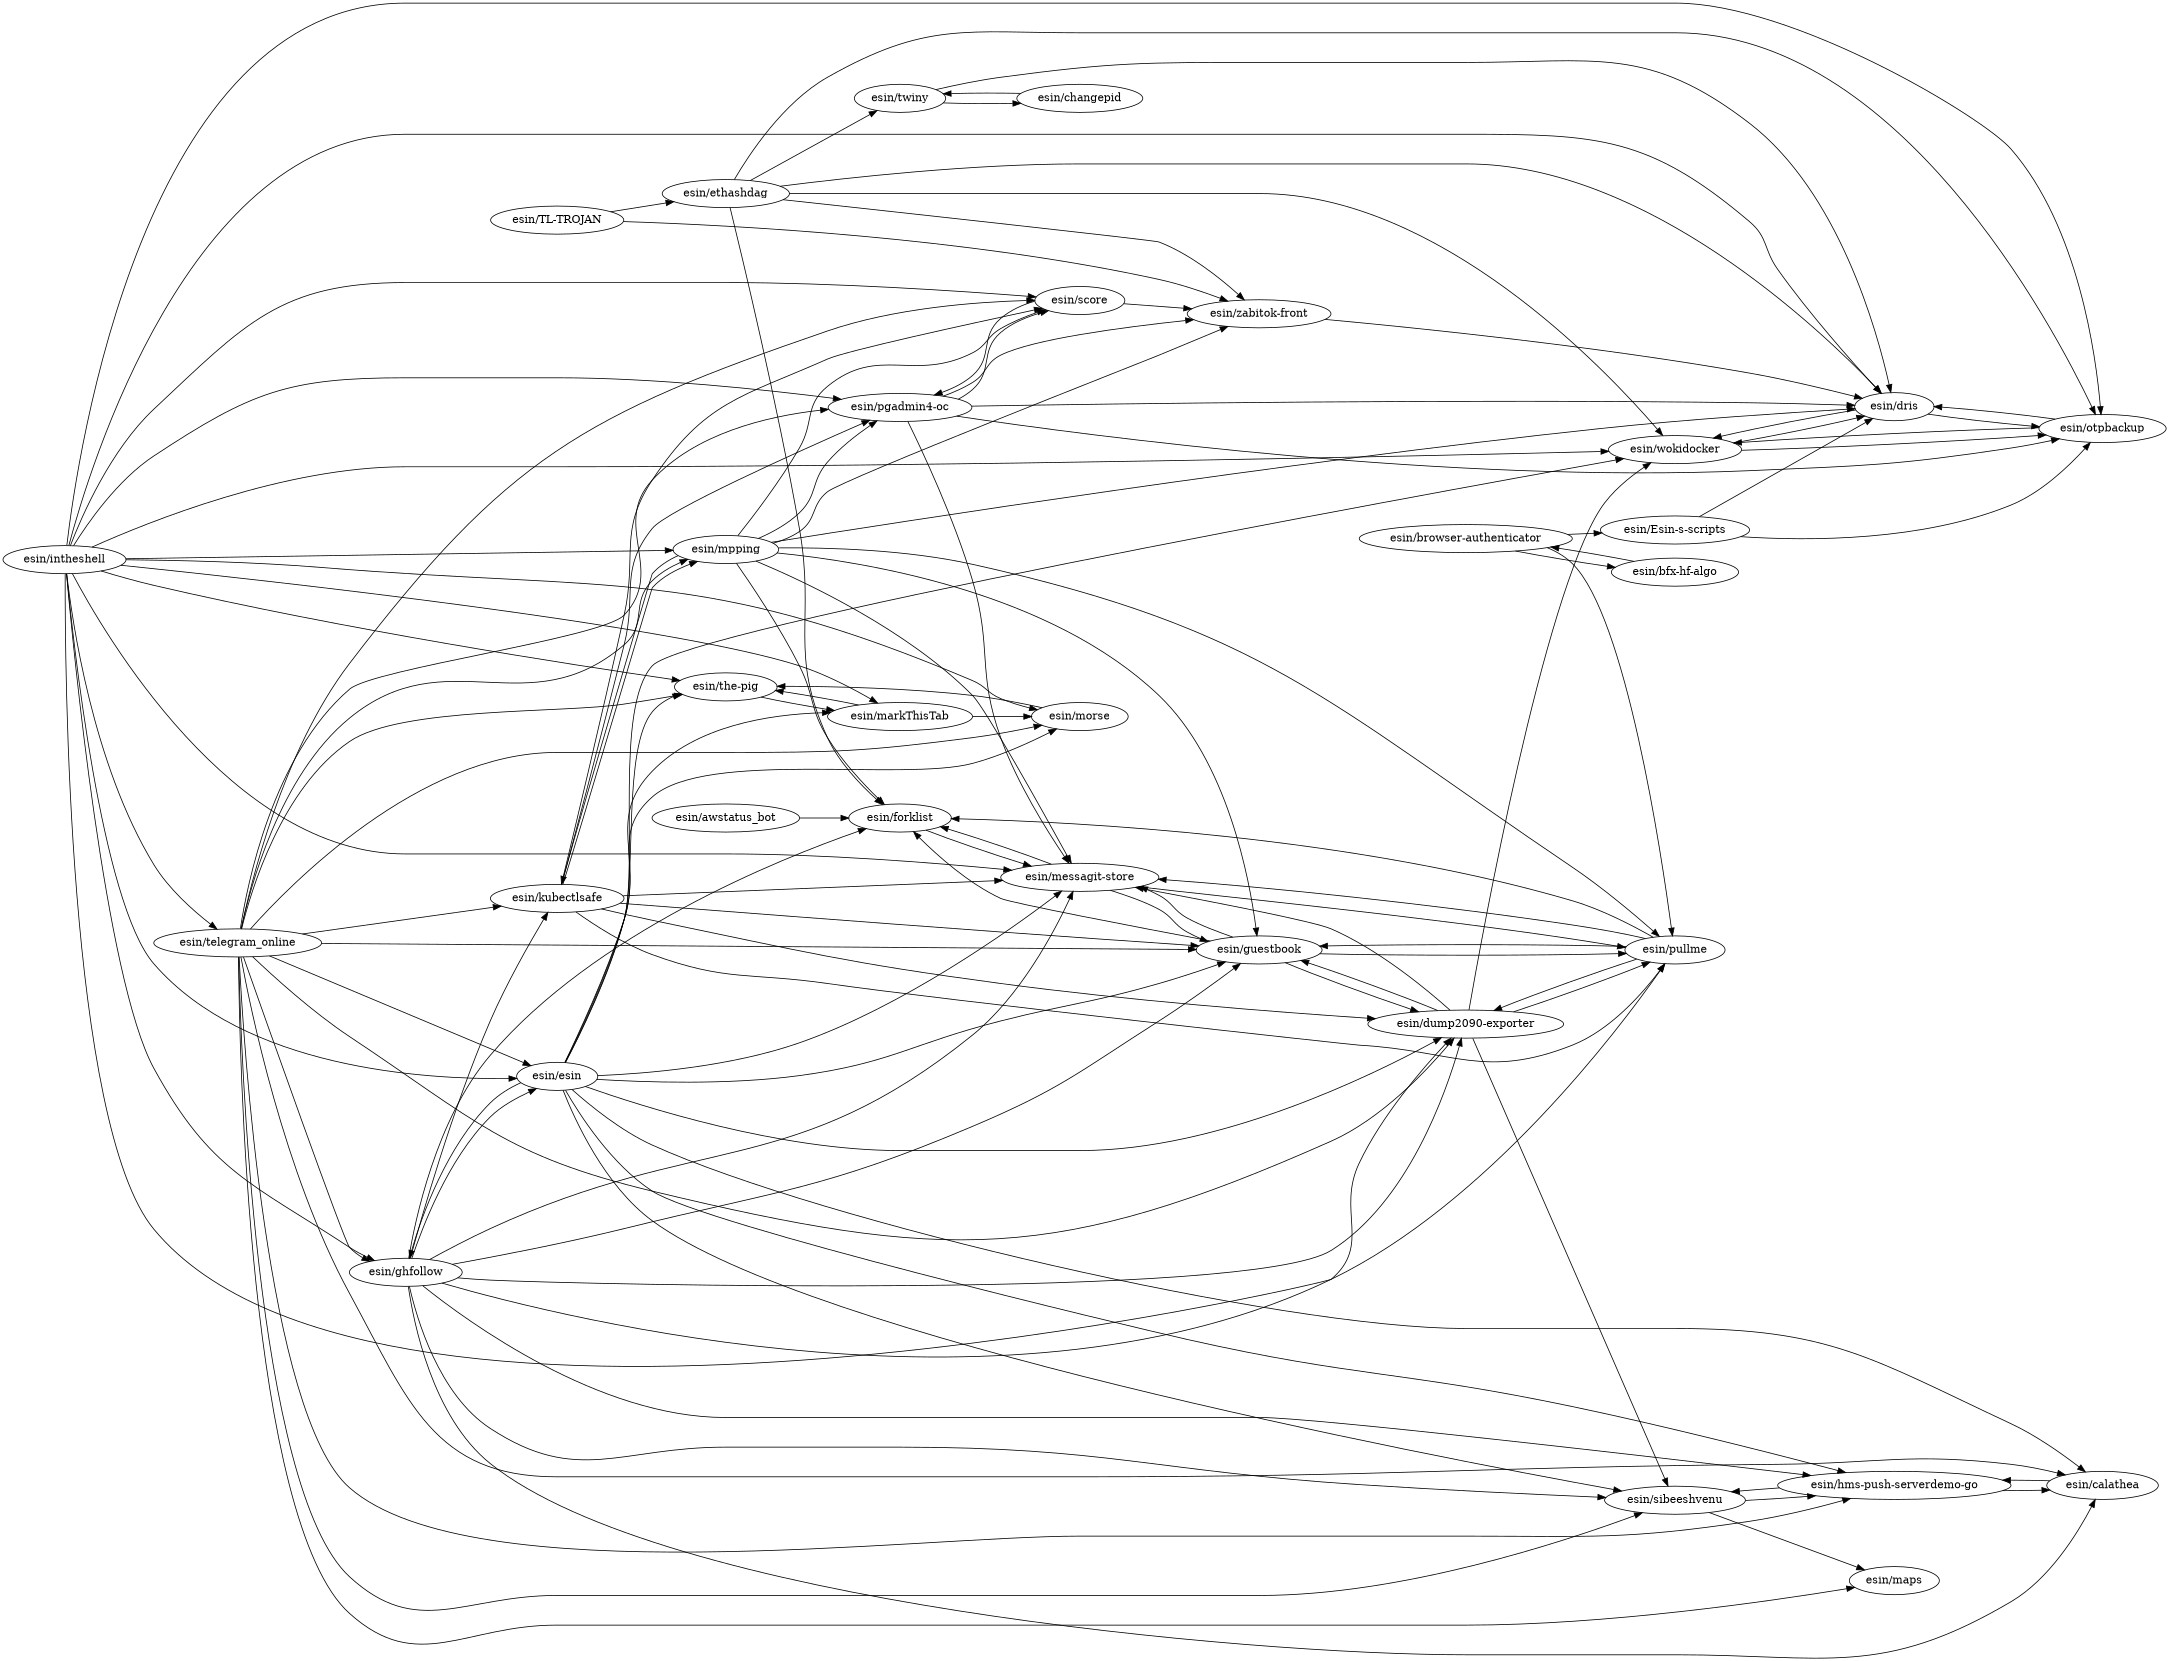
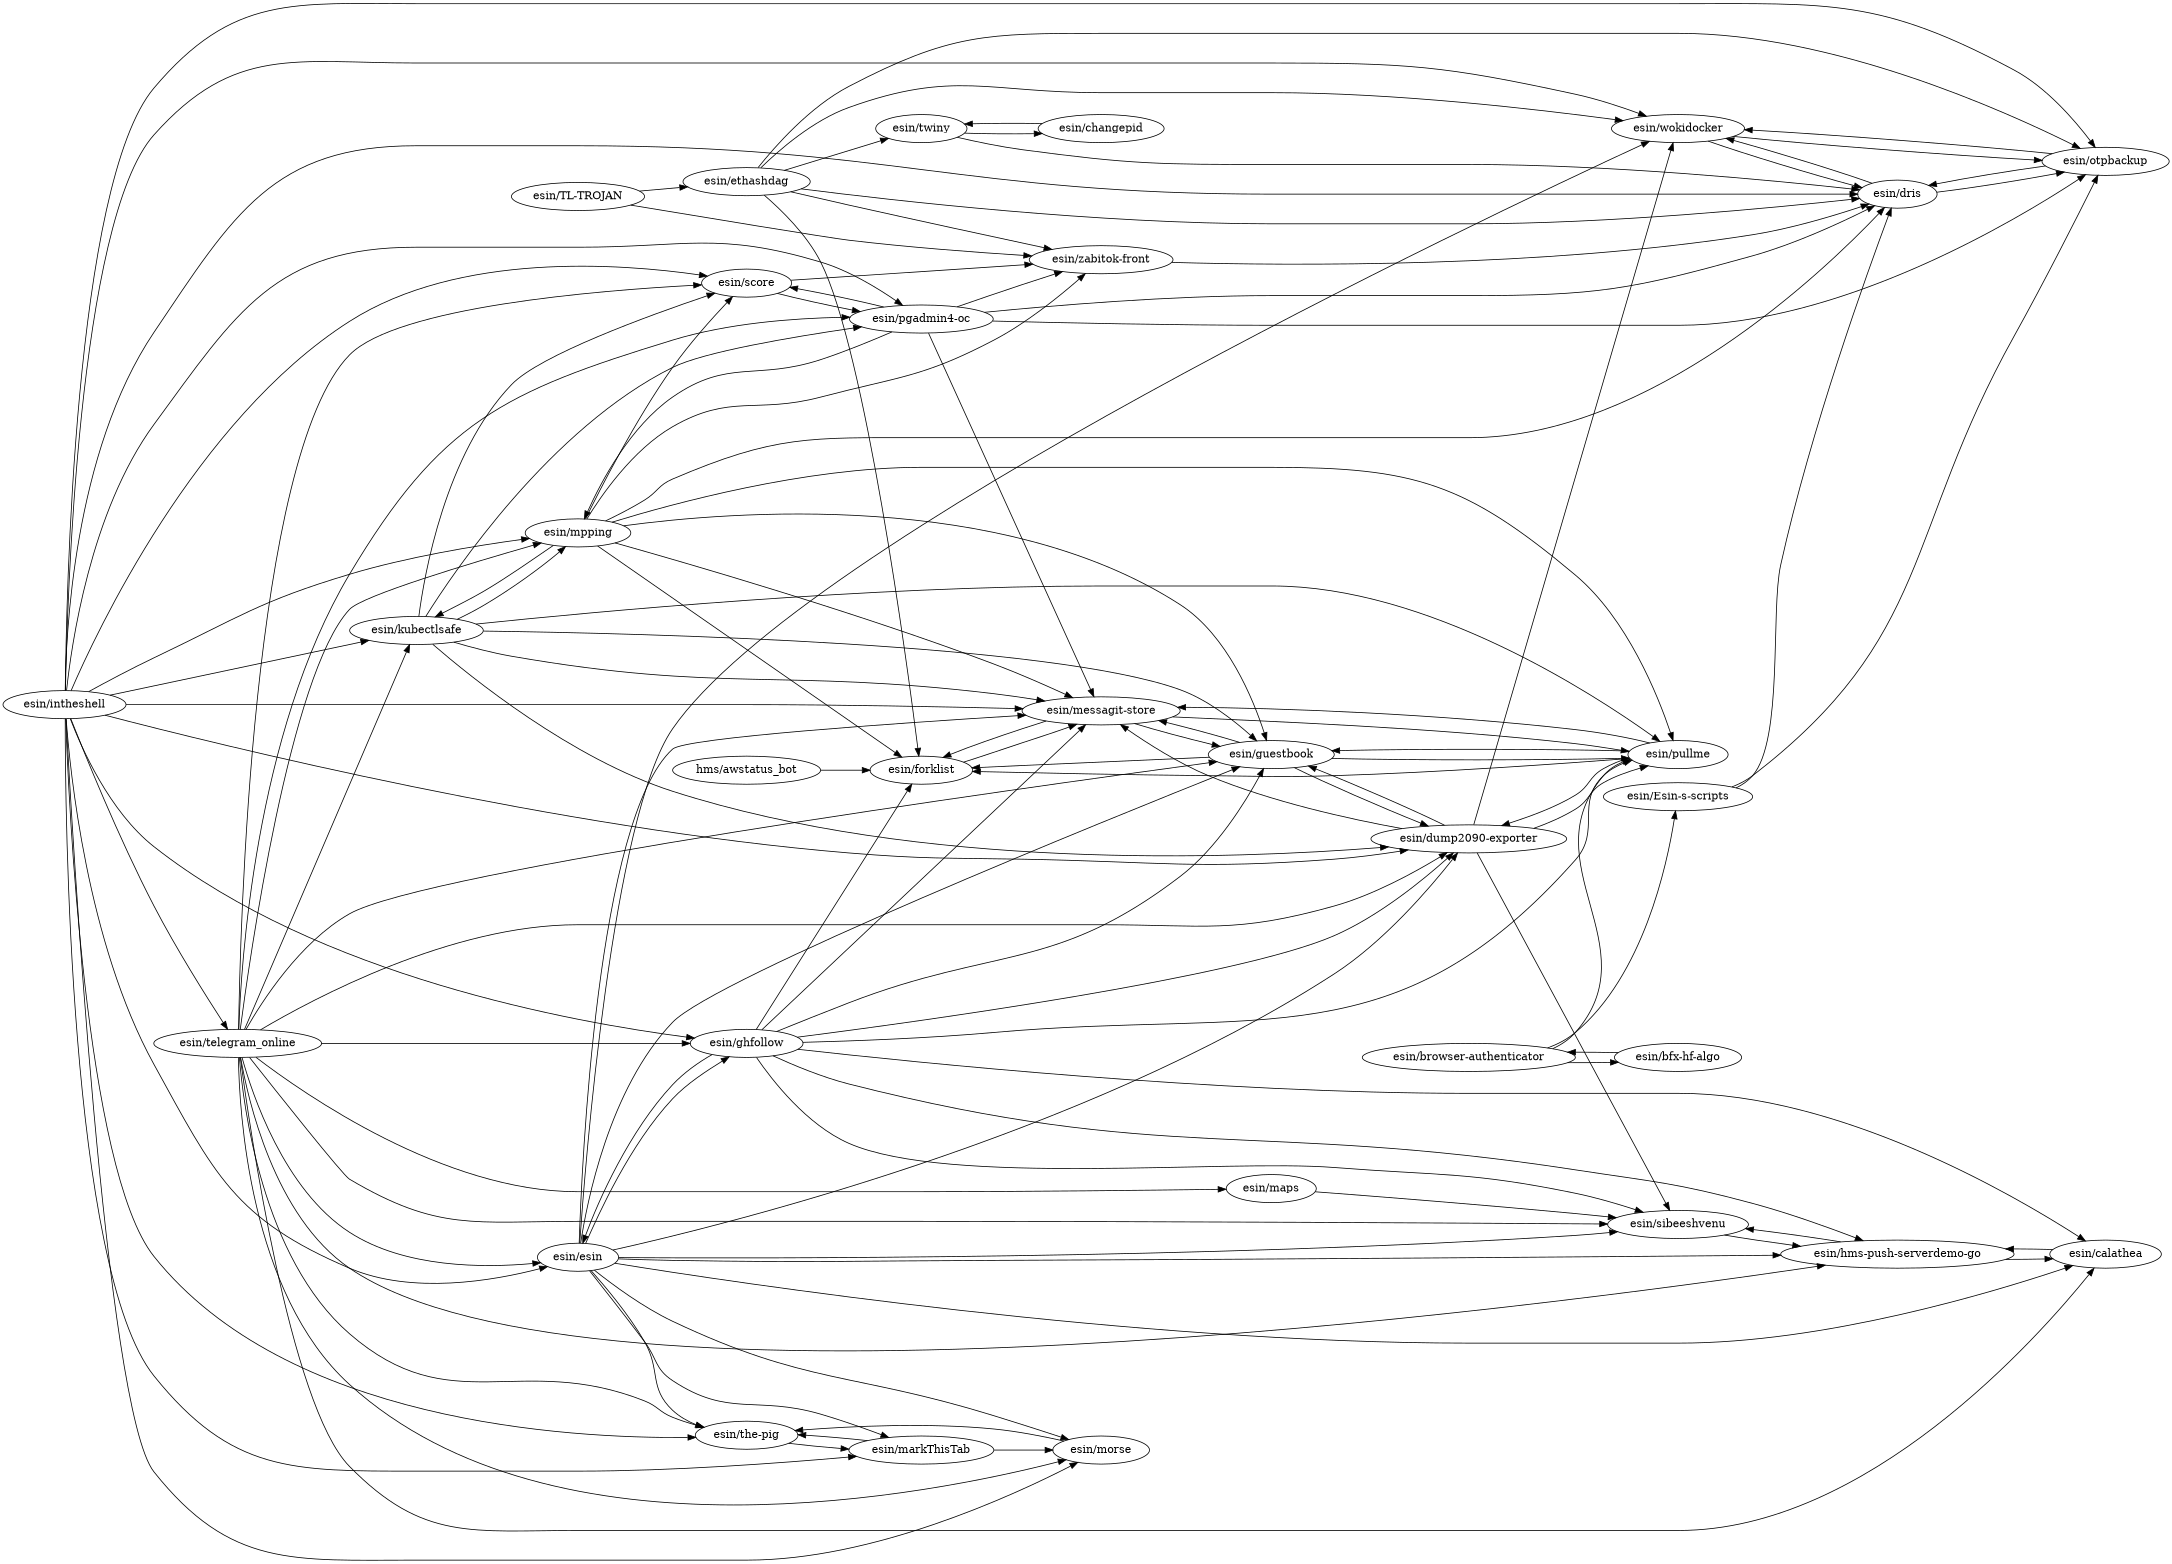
(815, 484) -> (711, 378)
(726, 818) -> (747, 770)
(472, 1067) -> (235, 669)
(1783, 1540) -> (1462, 1204)
